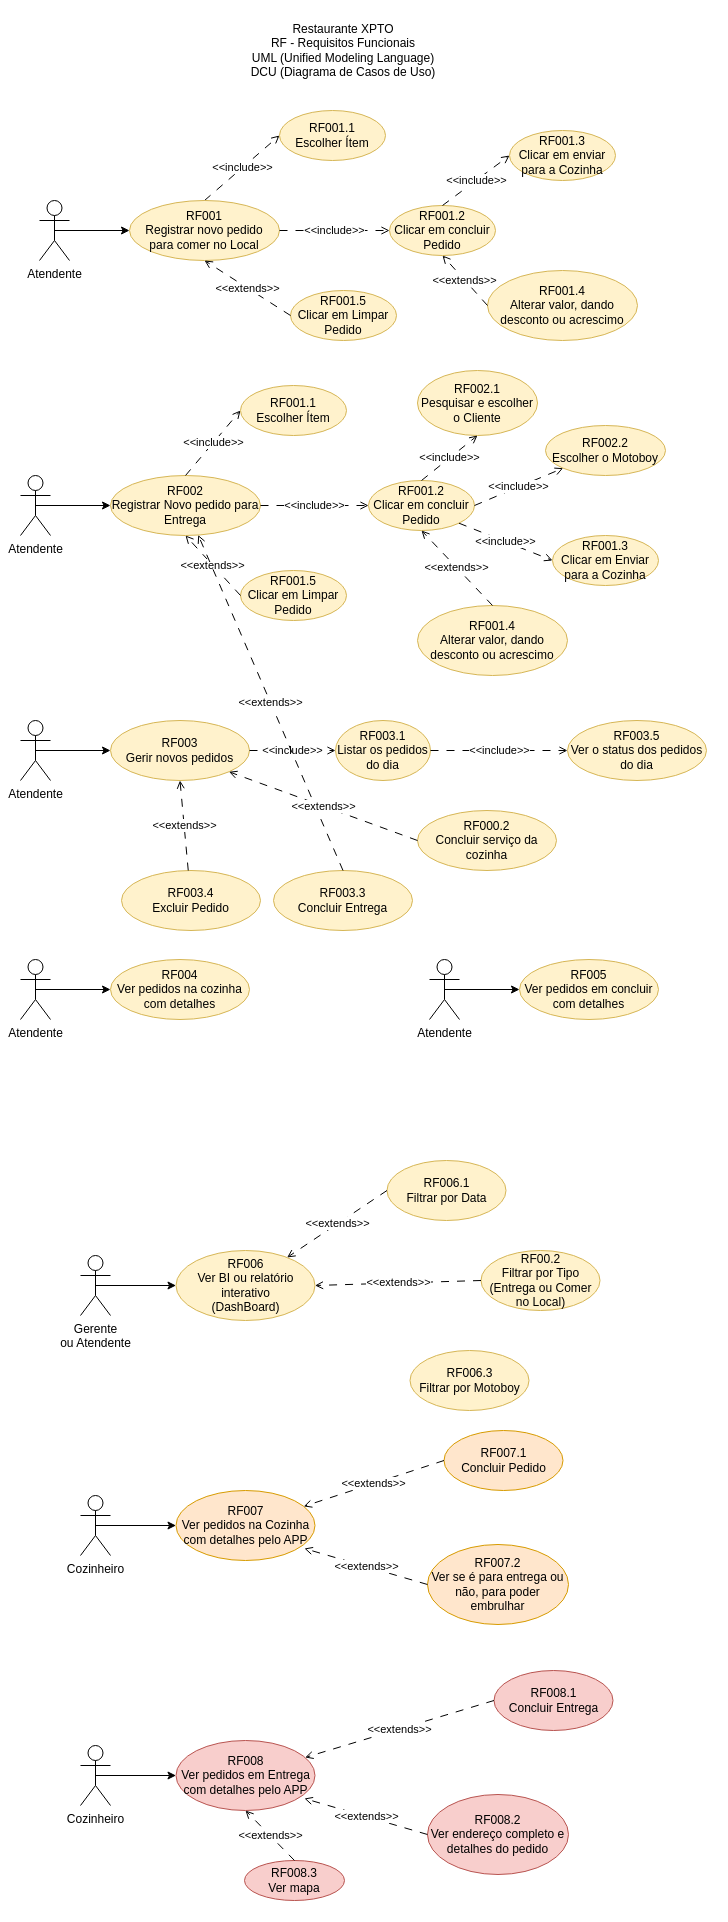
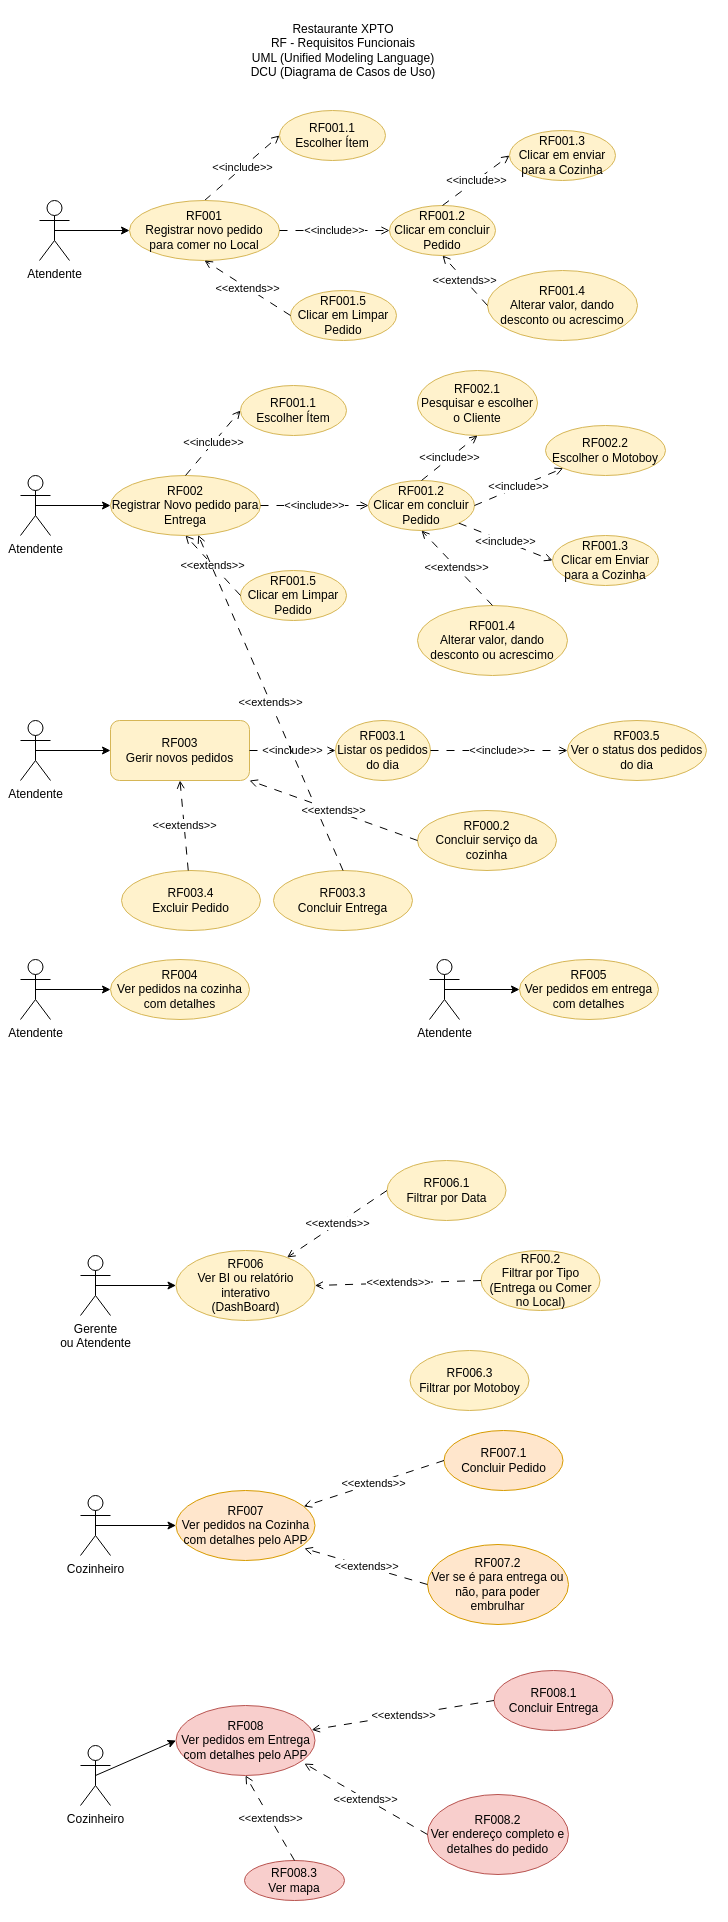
(180, 751) -> (180, 751)
(589, 990) -> (589, 990)
(246, 1776) -> (246, 1741)
